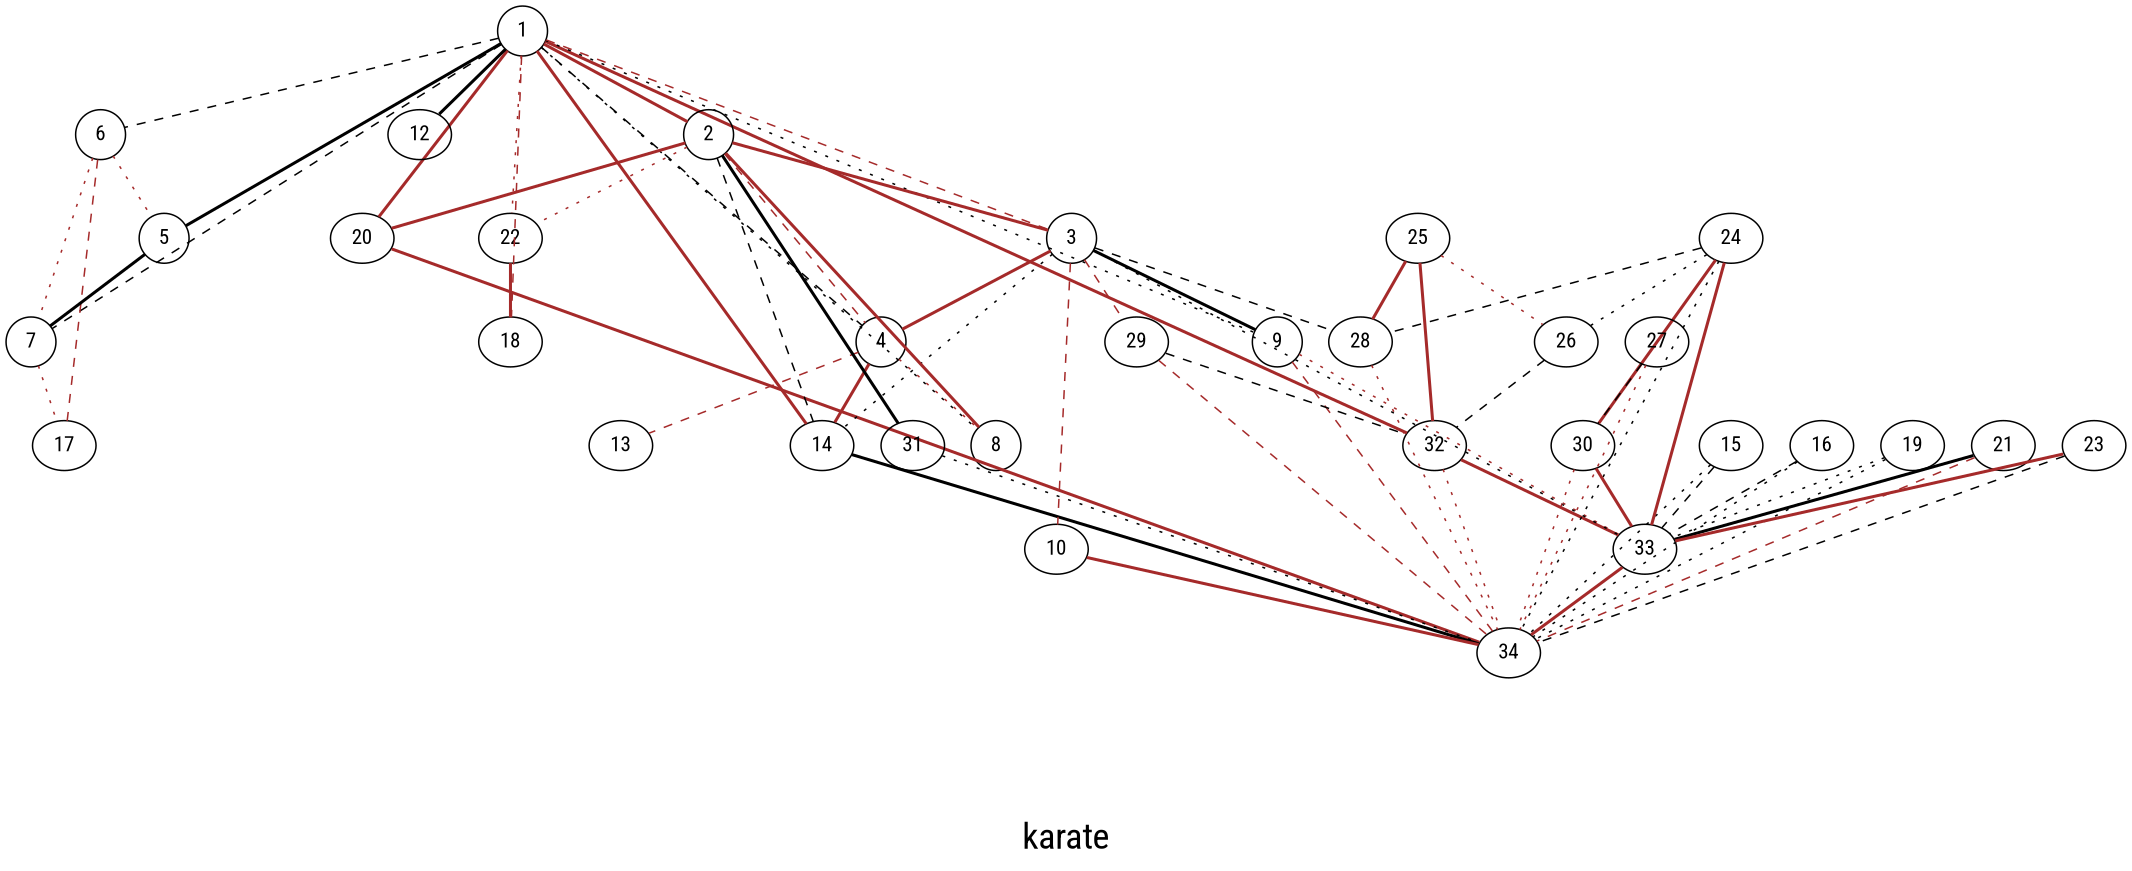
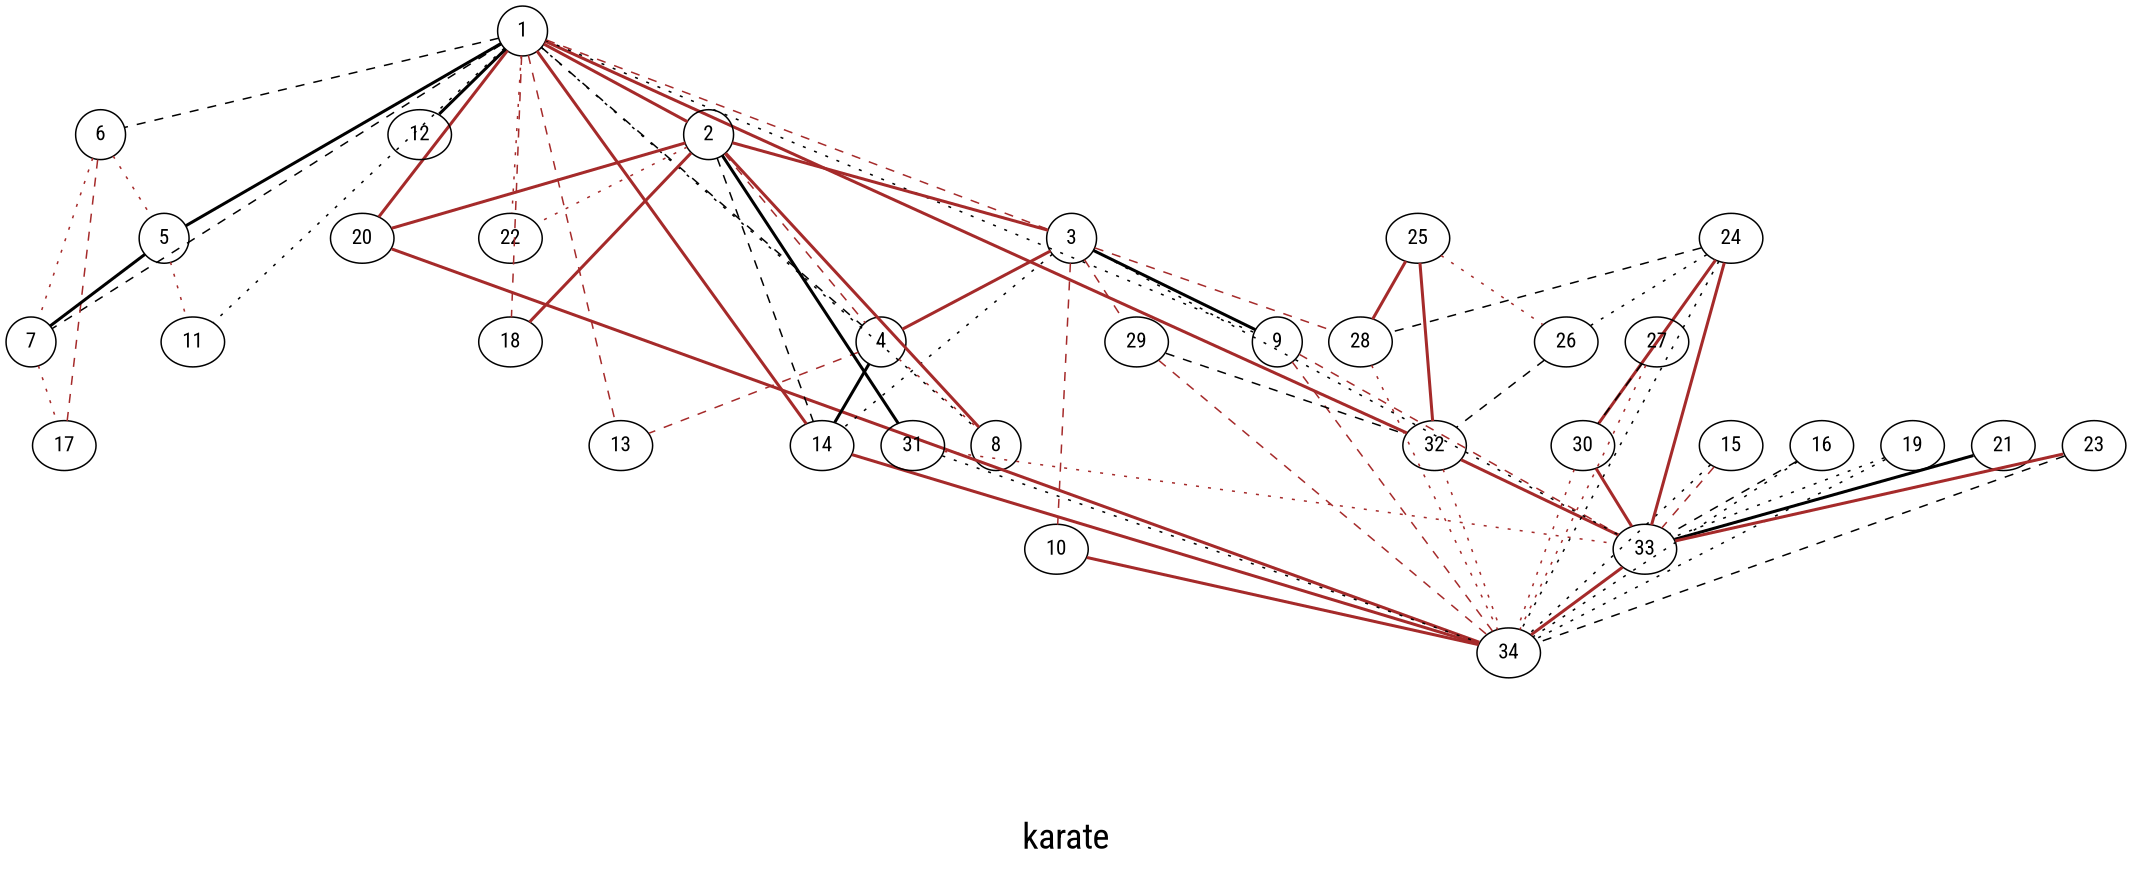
none -> (572, 238)
(1213, 289) -> (1213, 289)
(510, 290) -> (610, 238)
none -> (193, 342)
(852, 393) -> (852, 393)
(1459, 444) -> (1459, 444)
none -> (1279, 497)
(1684, 502) -> (1684, 502)
(1165, 549) -> (1165, 549)
(1756, 549) -> none
